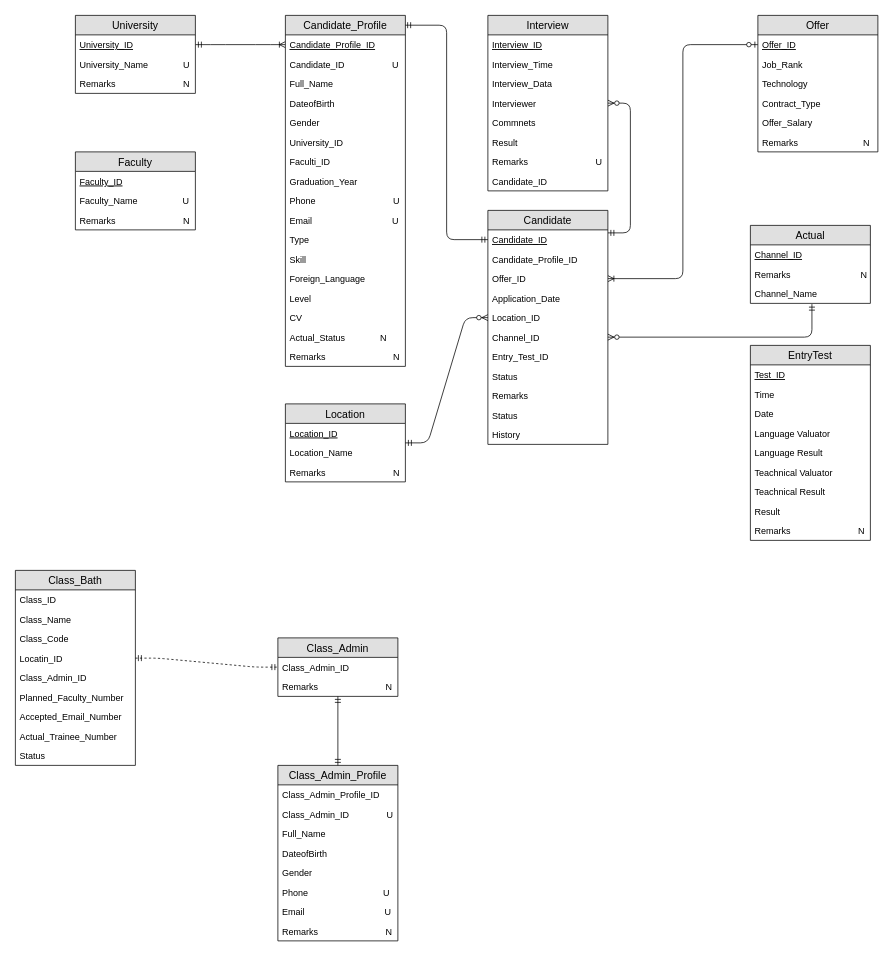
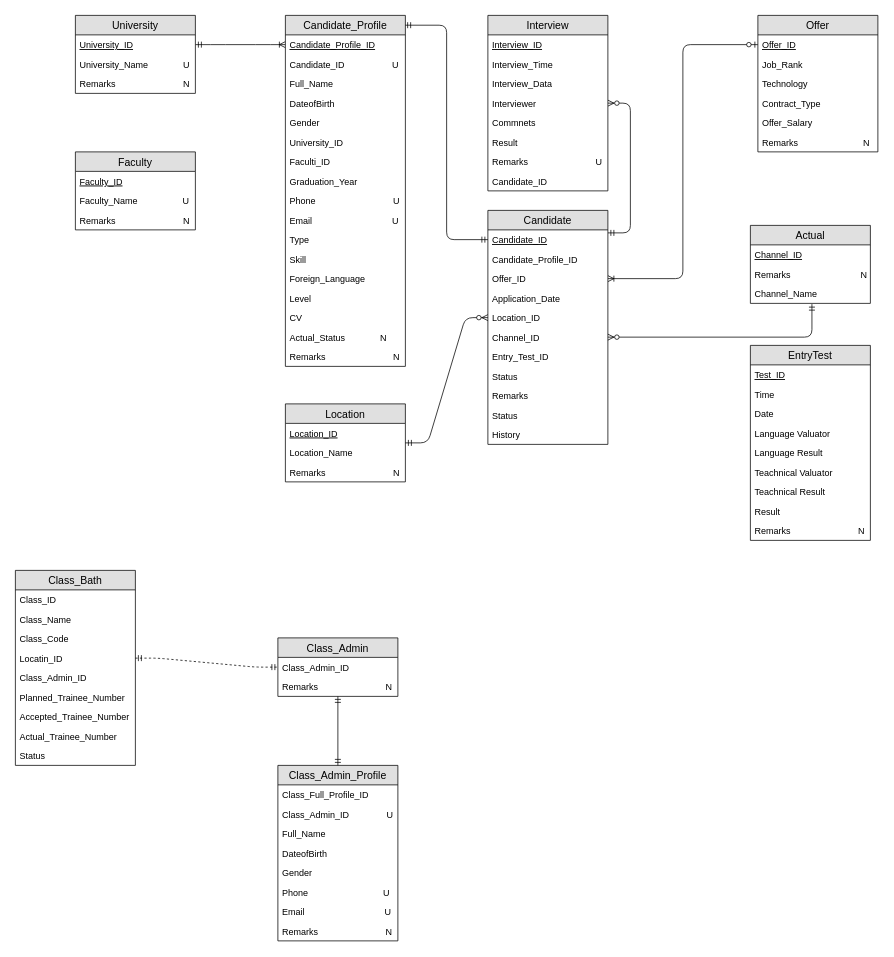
(73, 698) -> (73, 698)
(70, 717) -> (76, 717)
(333, 795) -> (329, 795)
